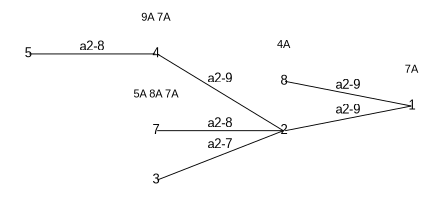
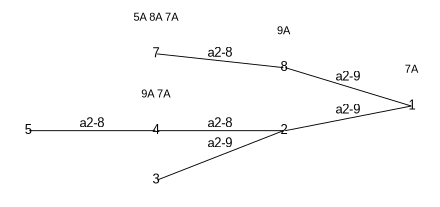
(284, 41) -> (284, 27)
(220, 79) -> (220, 124)
(220, 131) -> (220, 61)
(220, 145) -> (220, 144)
